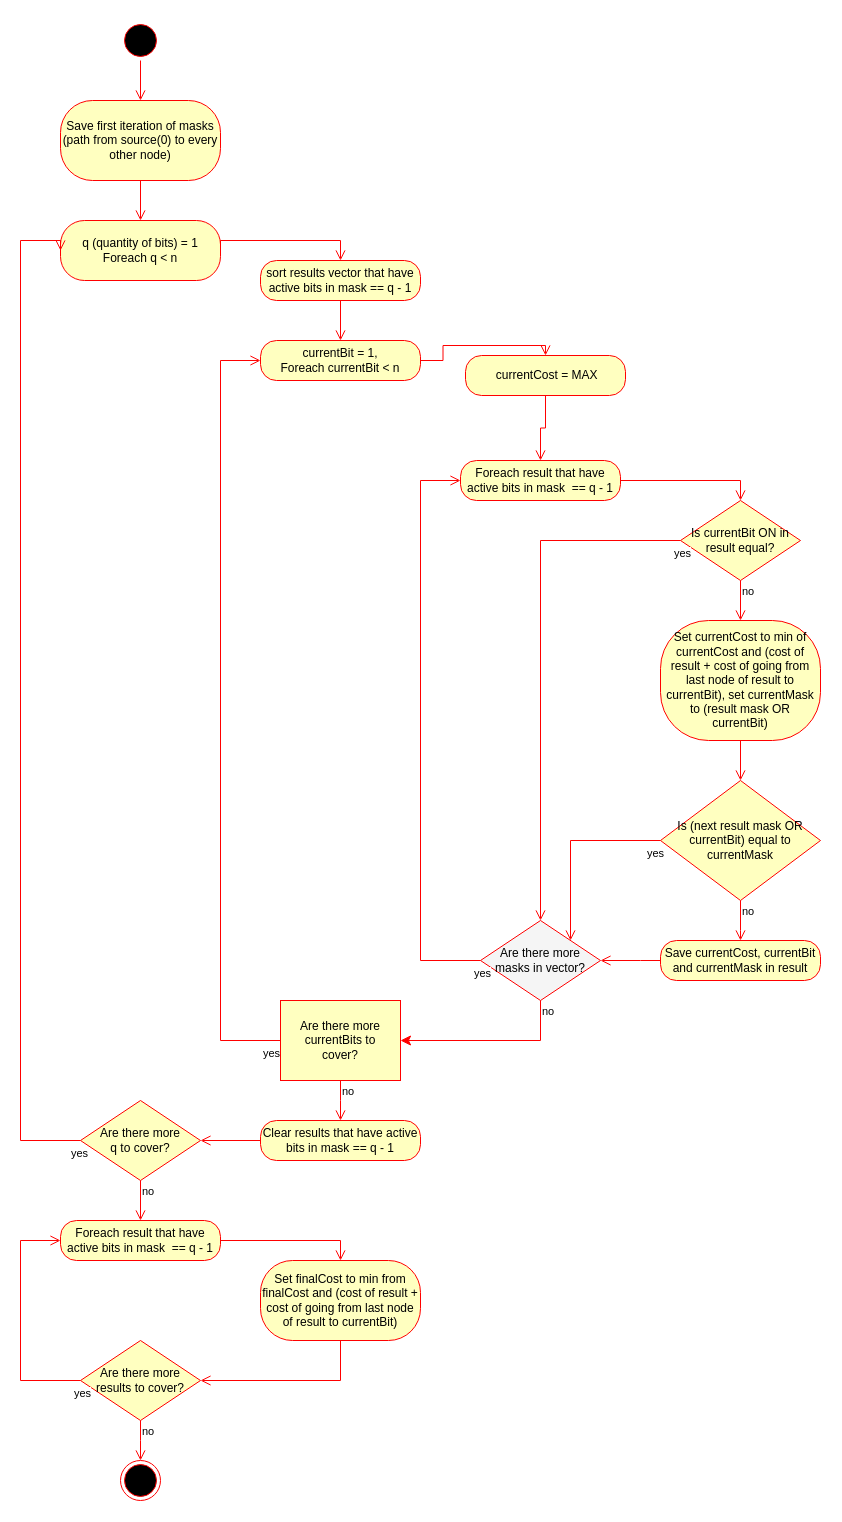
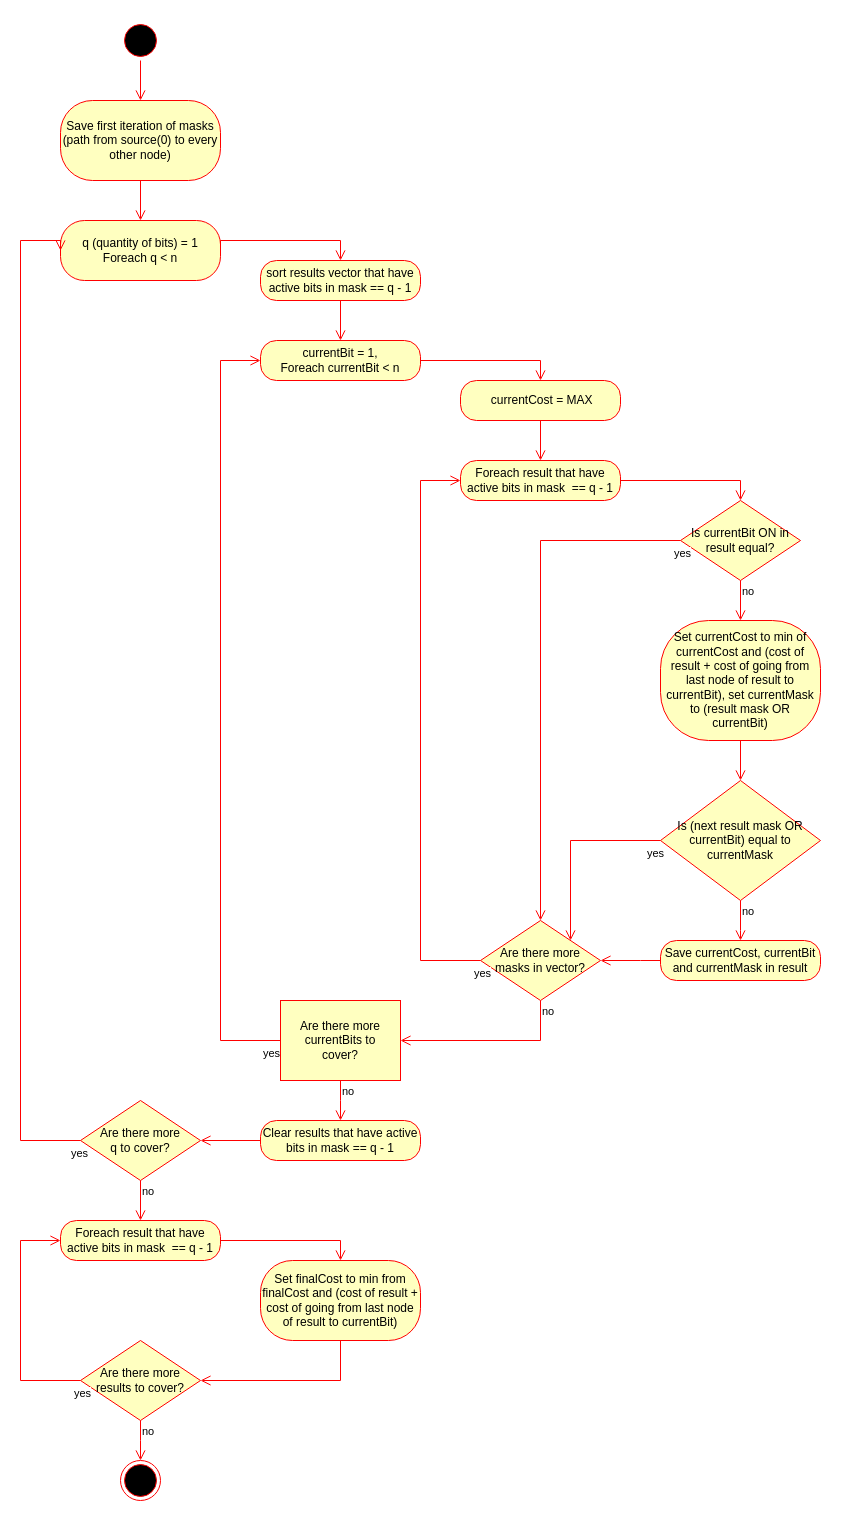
(546, 376) -> (541, 401)
(541, 961) -> (541, 961)
(410, 1041) -> (407, 1041)
